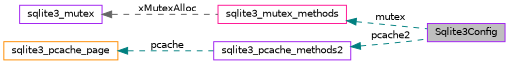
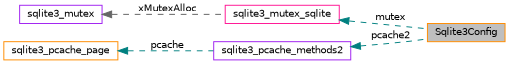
(282, 14) -> (282, 14)
(466, 33) -> (466, 33)
